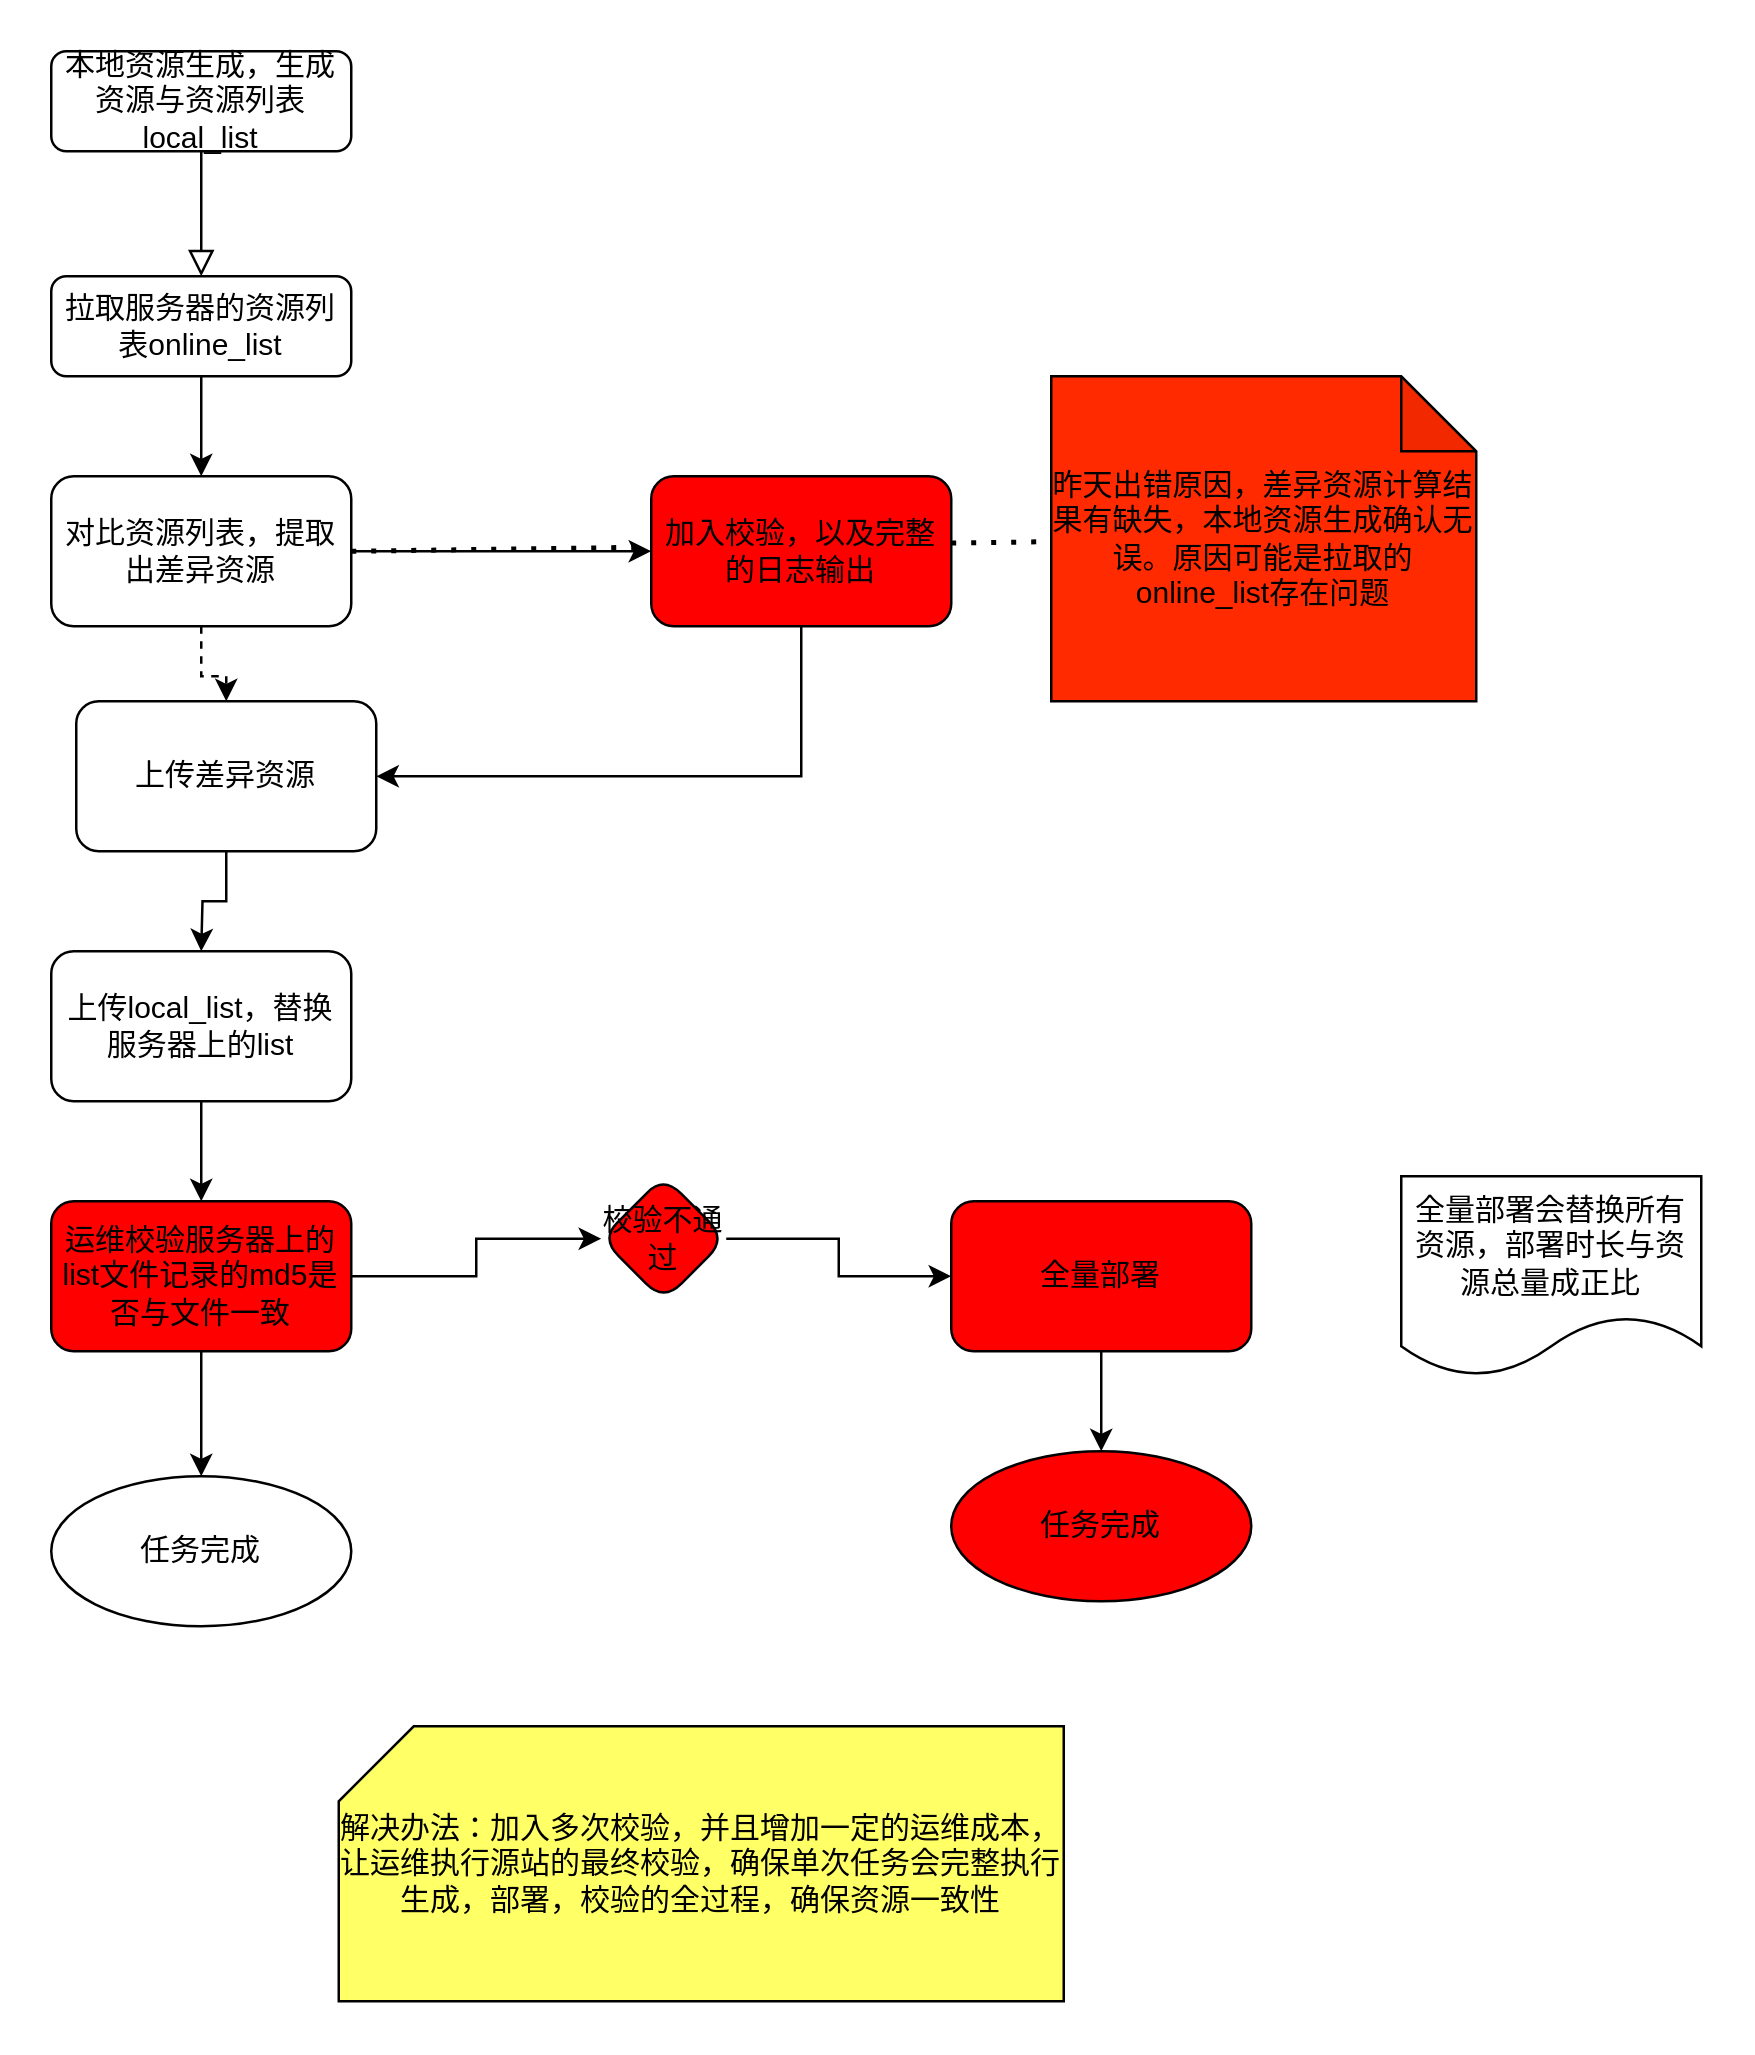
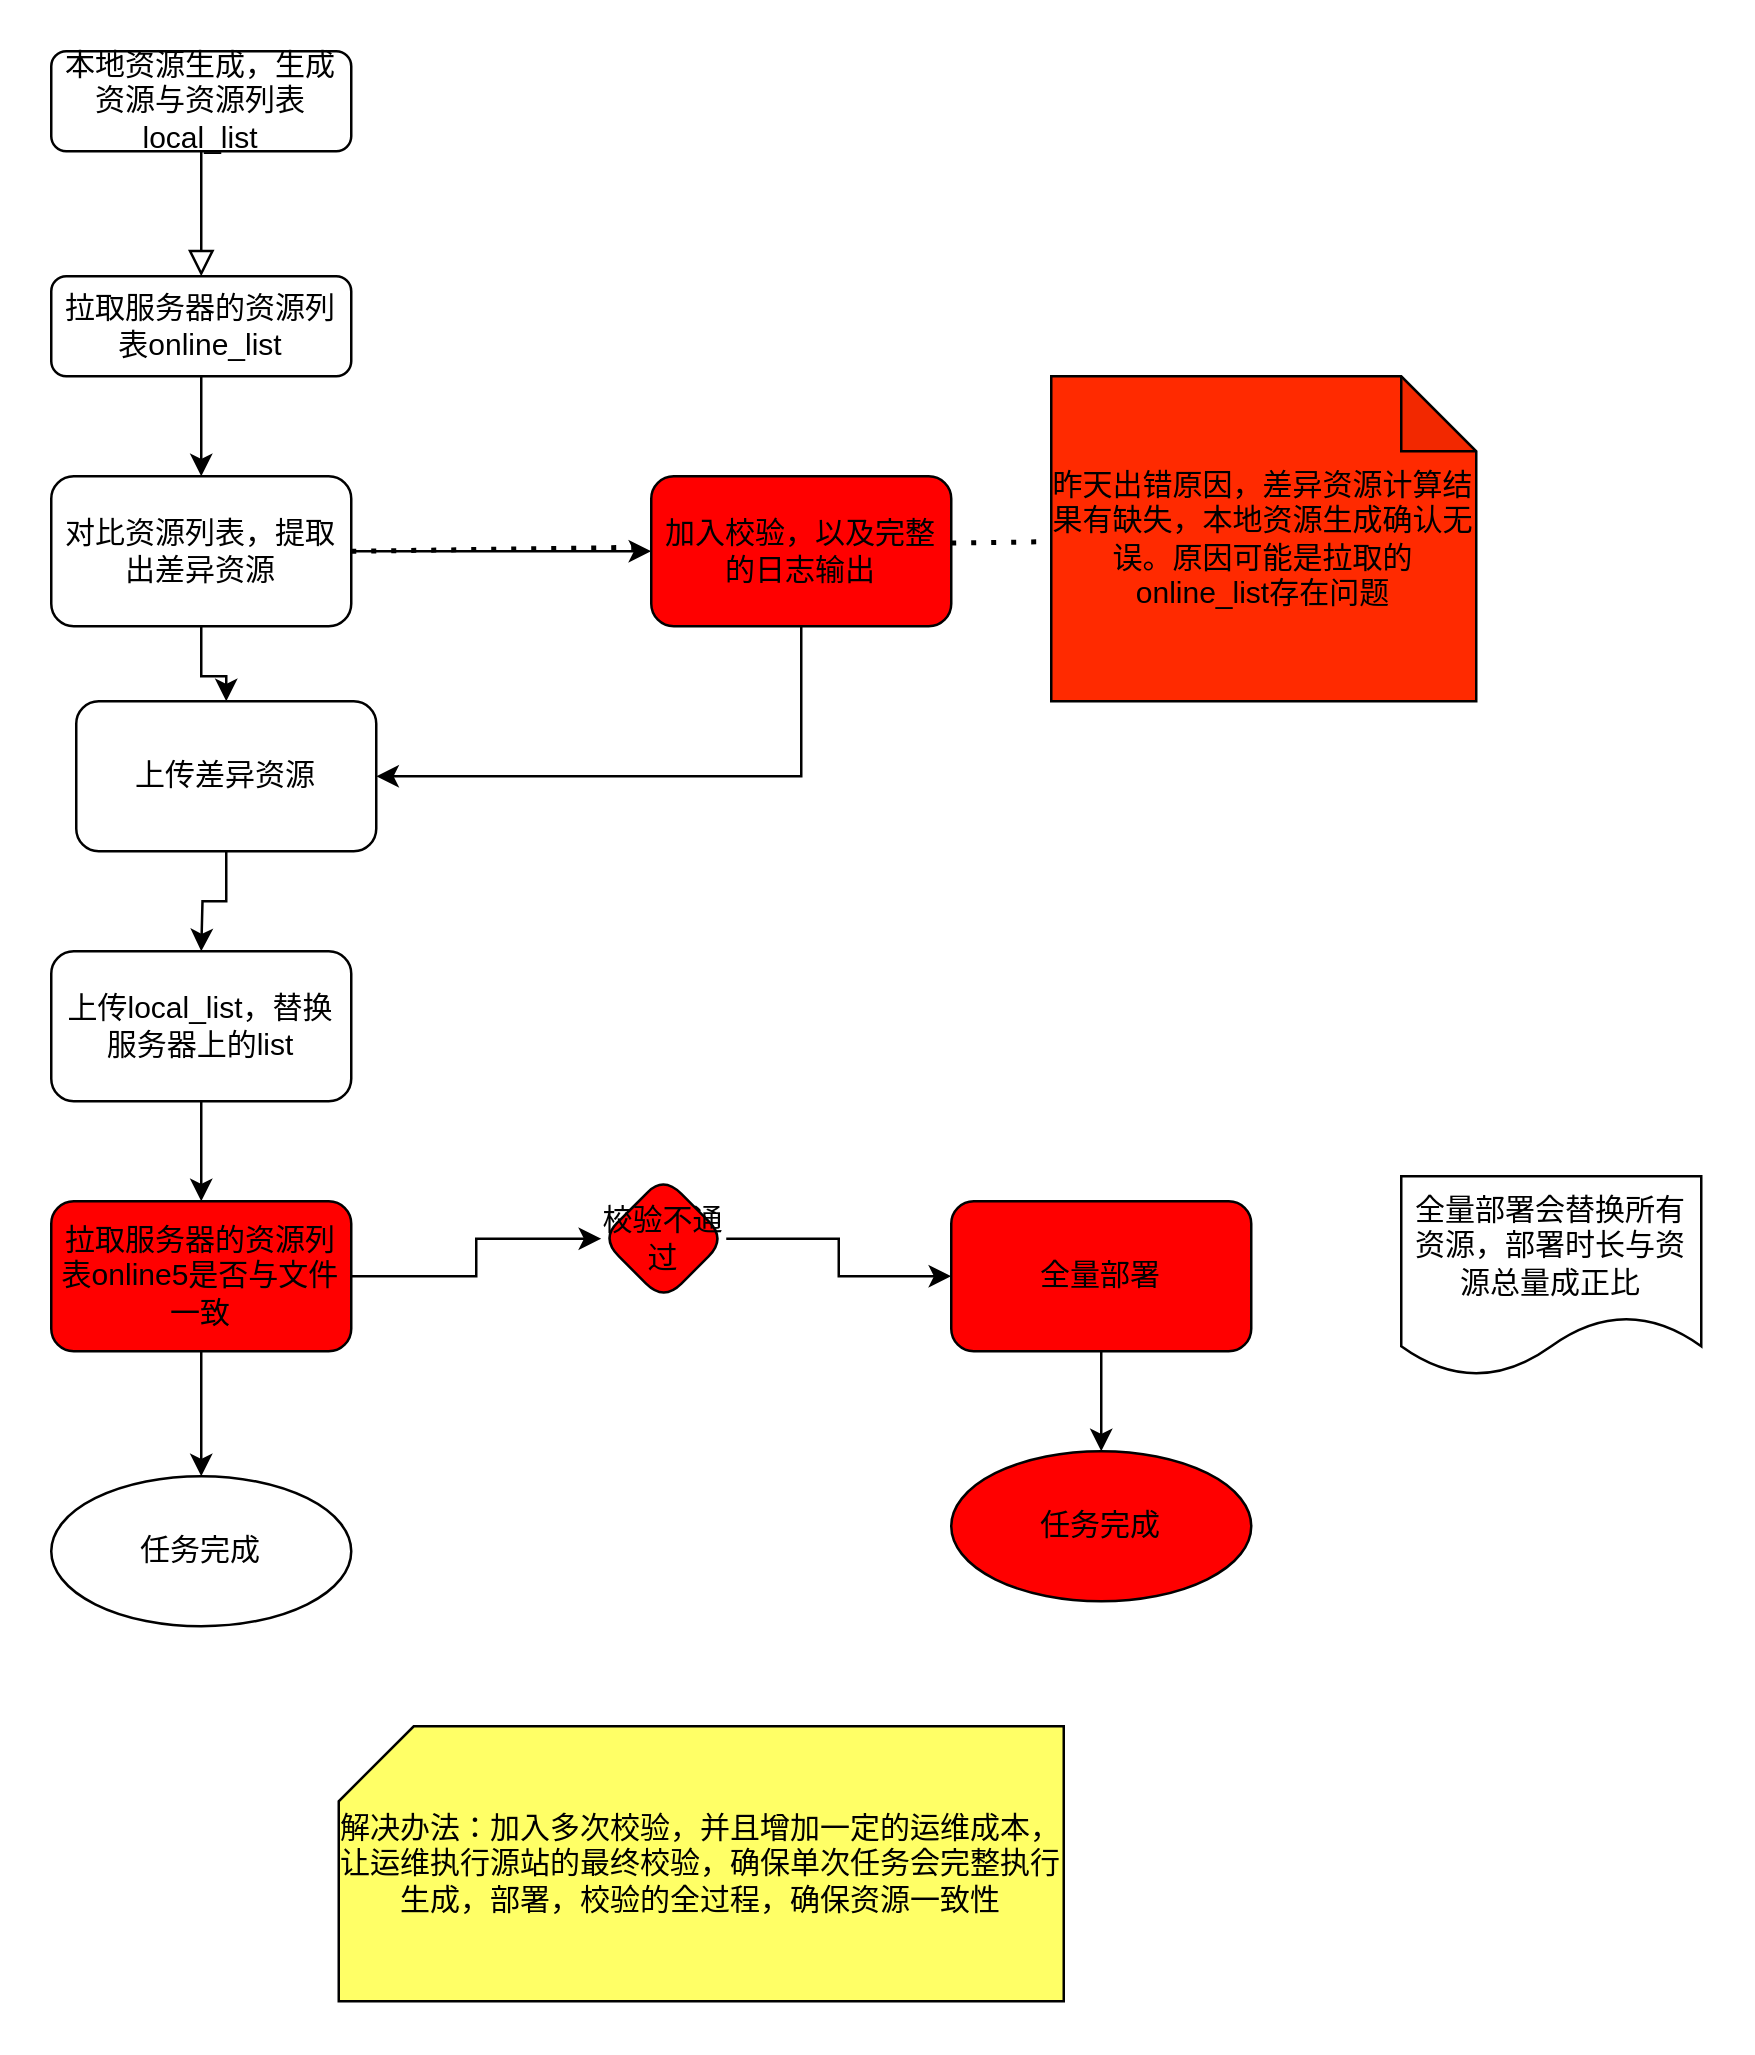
(201, 668) -> (201, 668)
(201, 1276) -> (201, 1276)
